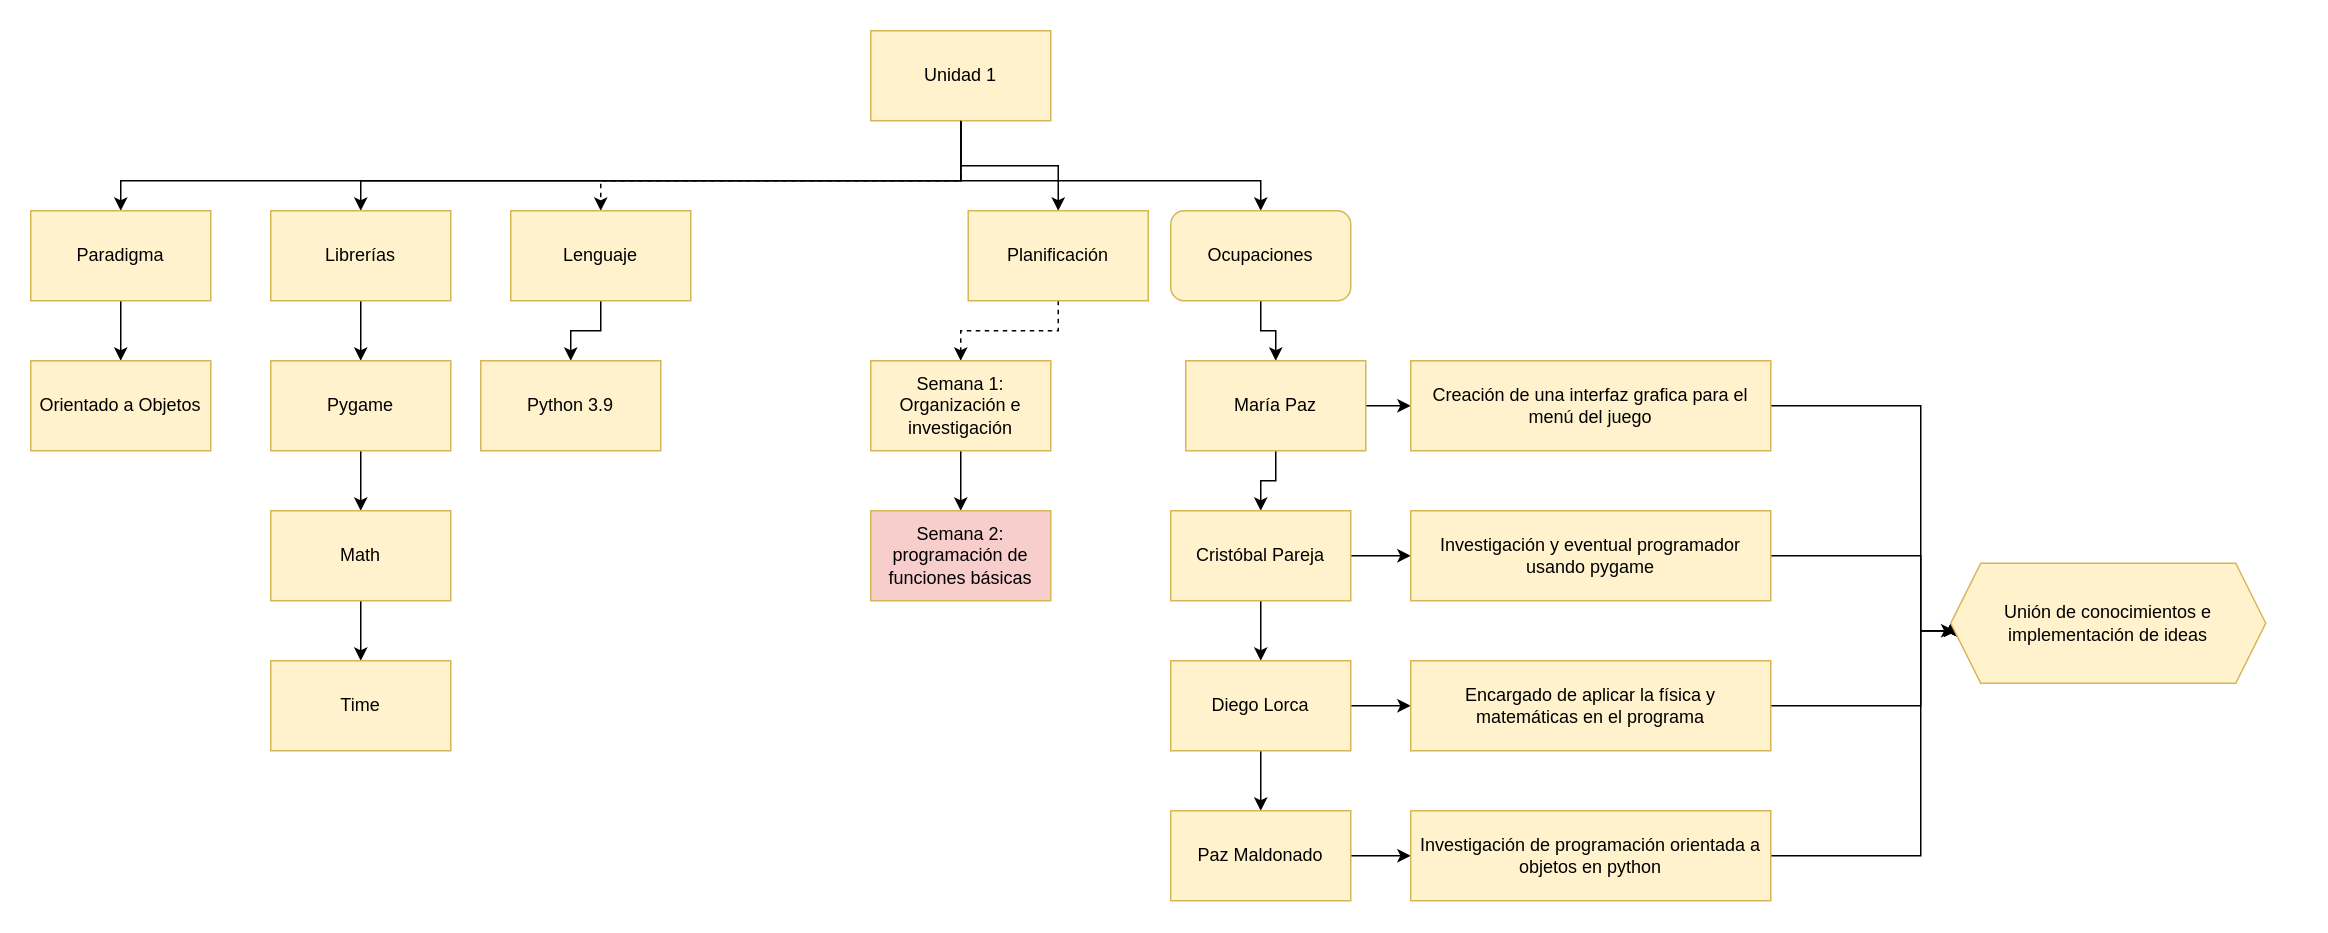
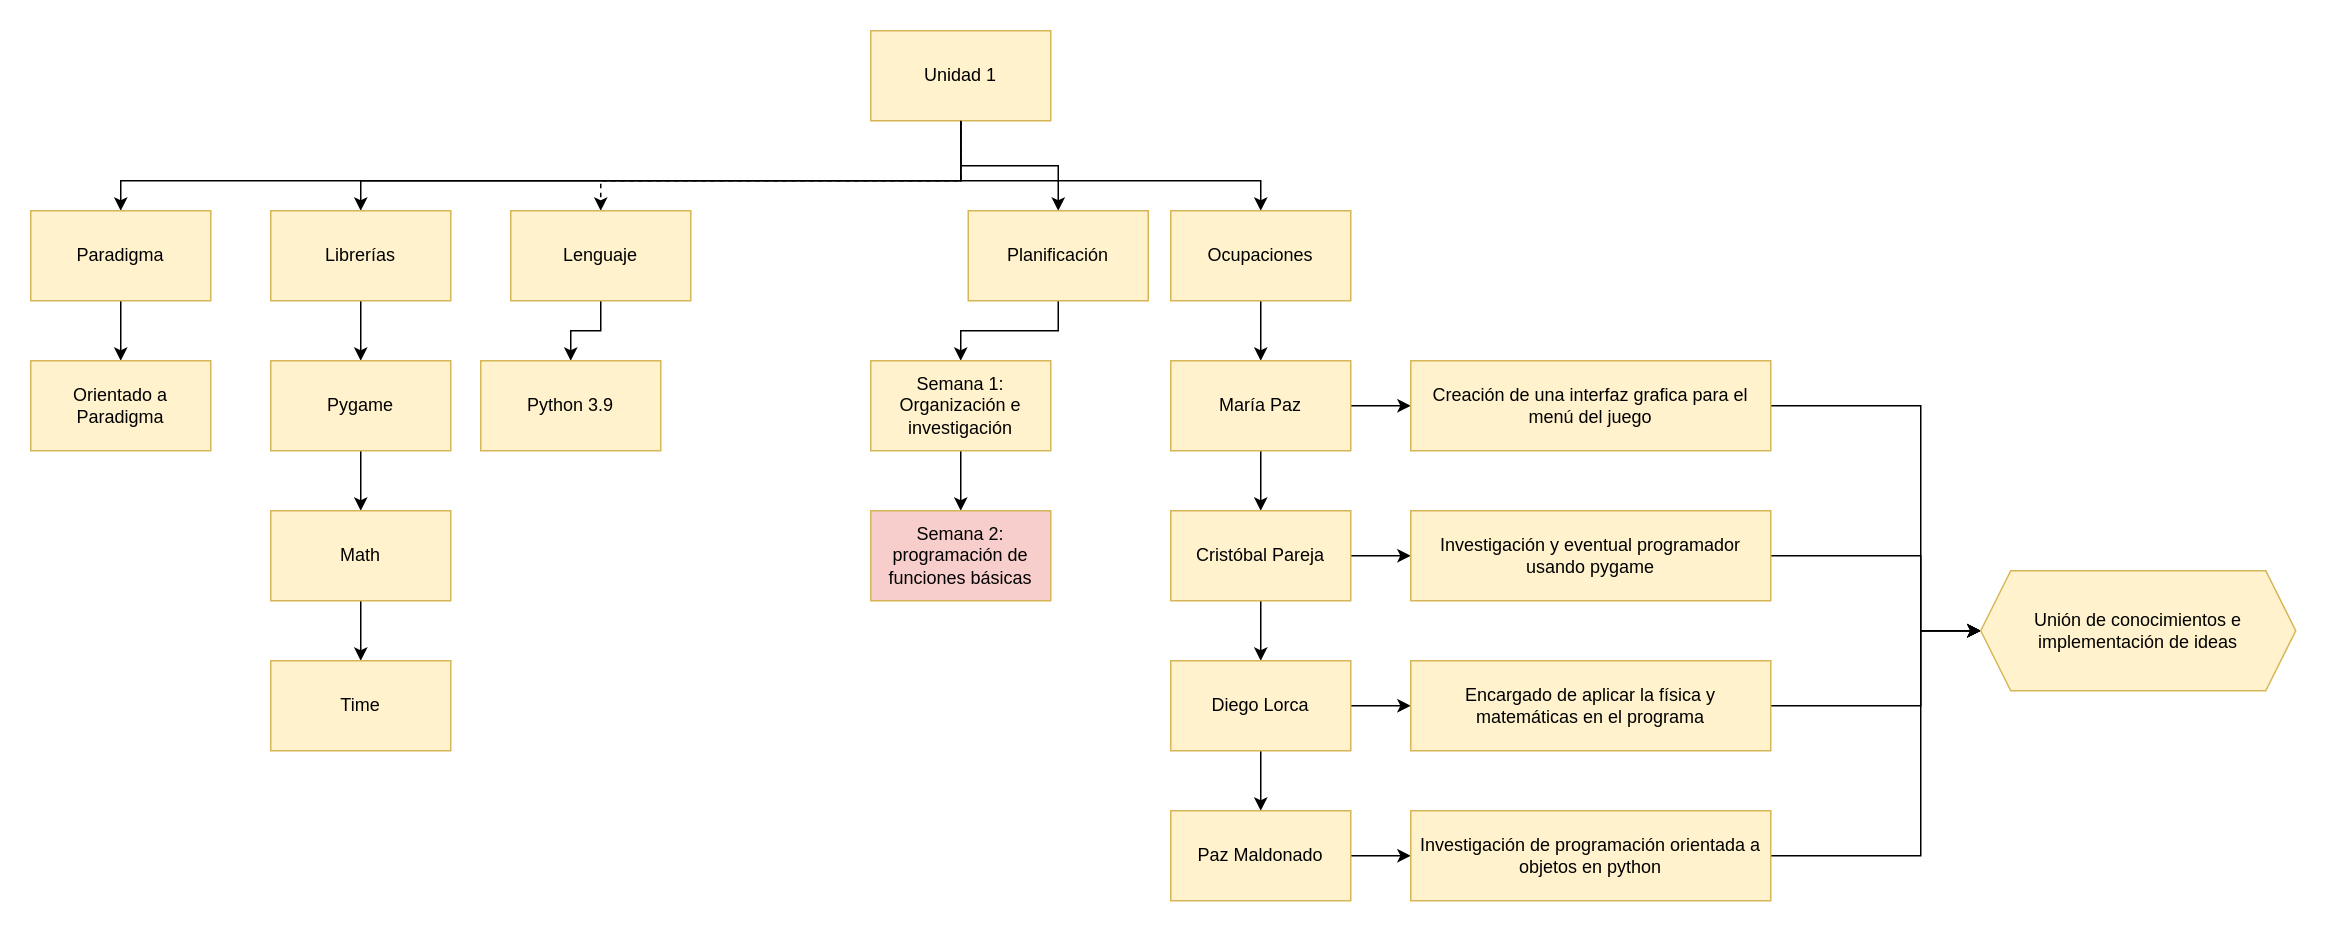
(1261, 256) -> (1261, 256)
(1015, 331) -> (1015, 331)
(121, 406) -> (121, 406)
(1276, 406) -> (1261, 406)
(2108, 623) -> (2138, 631)
